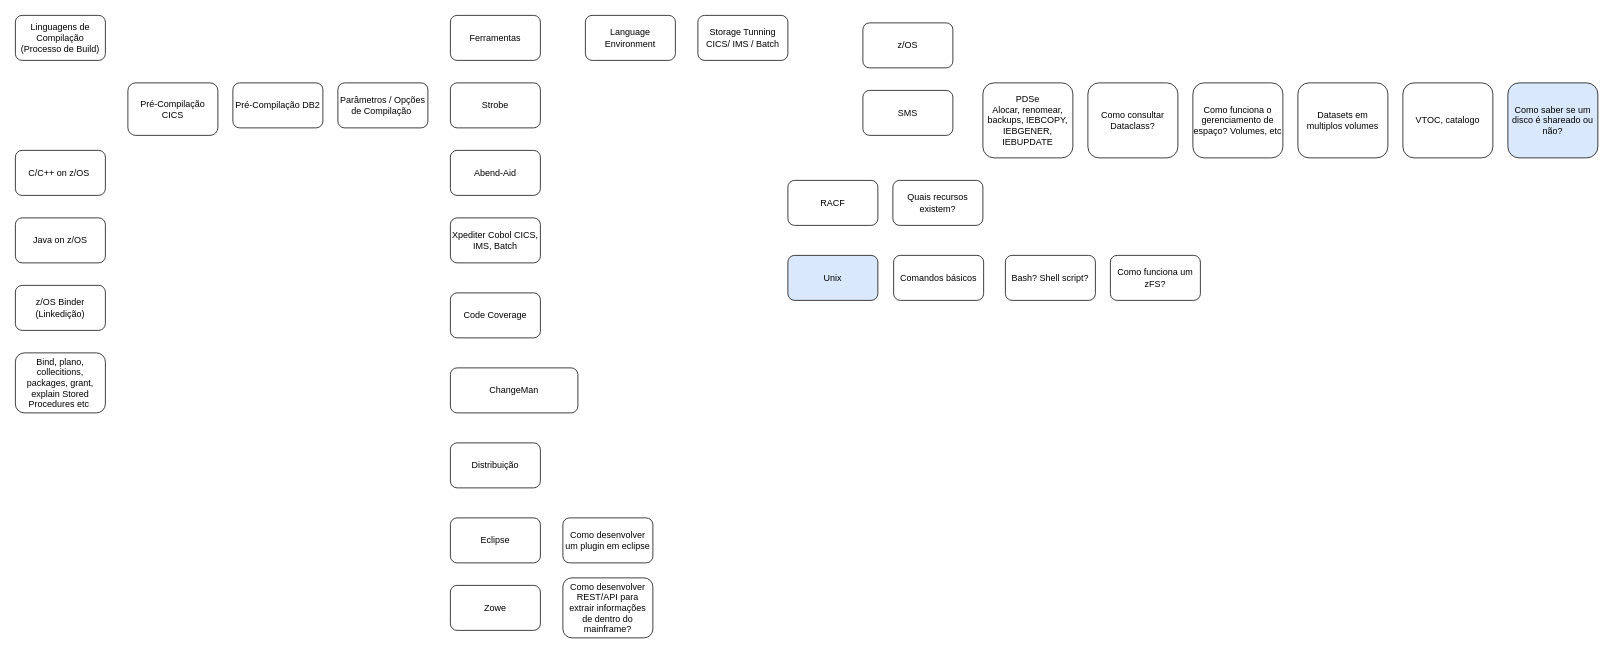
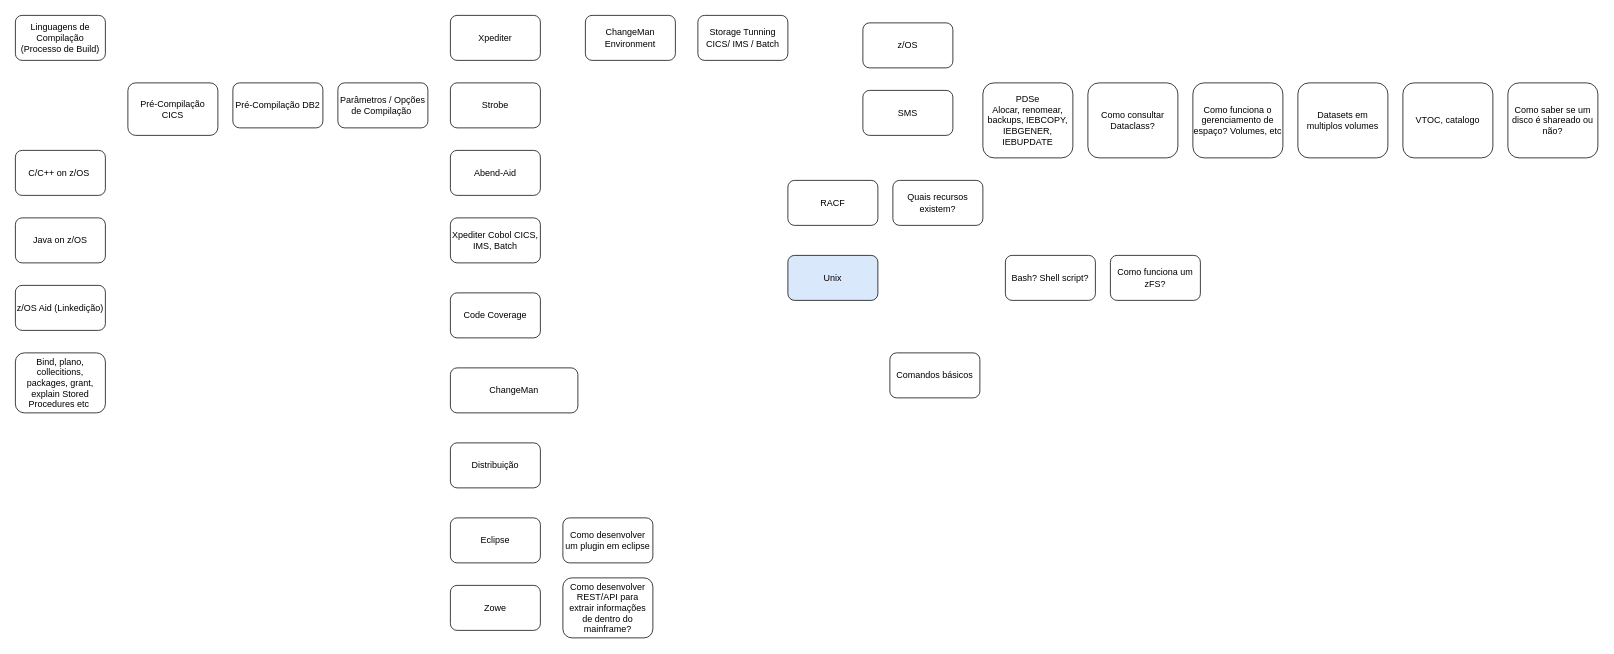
(495, 38) -> (495, 38)
(630, 38) -> (630, 38)
(1553, 120) -> (1553, 120)
(939, 278) -> (935, 375)
(60, 308) -> (60, 308)
